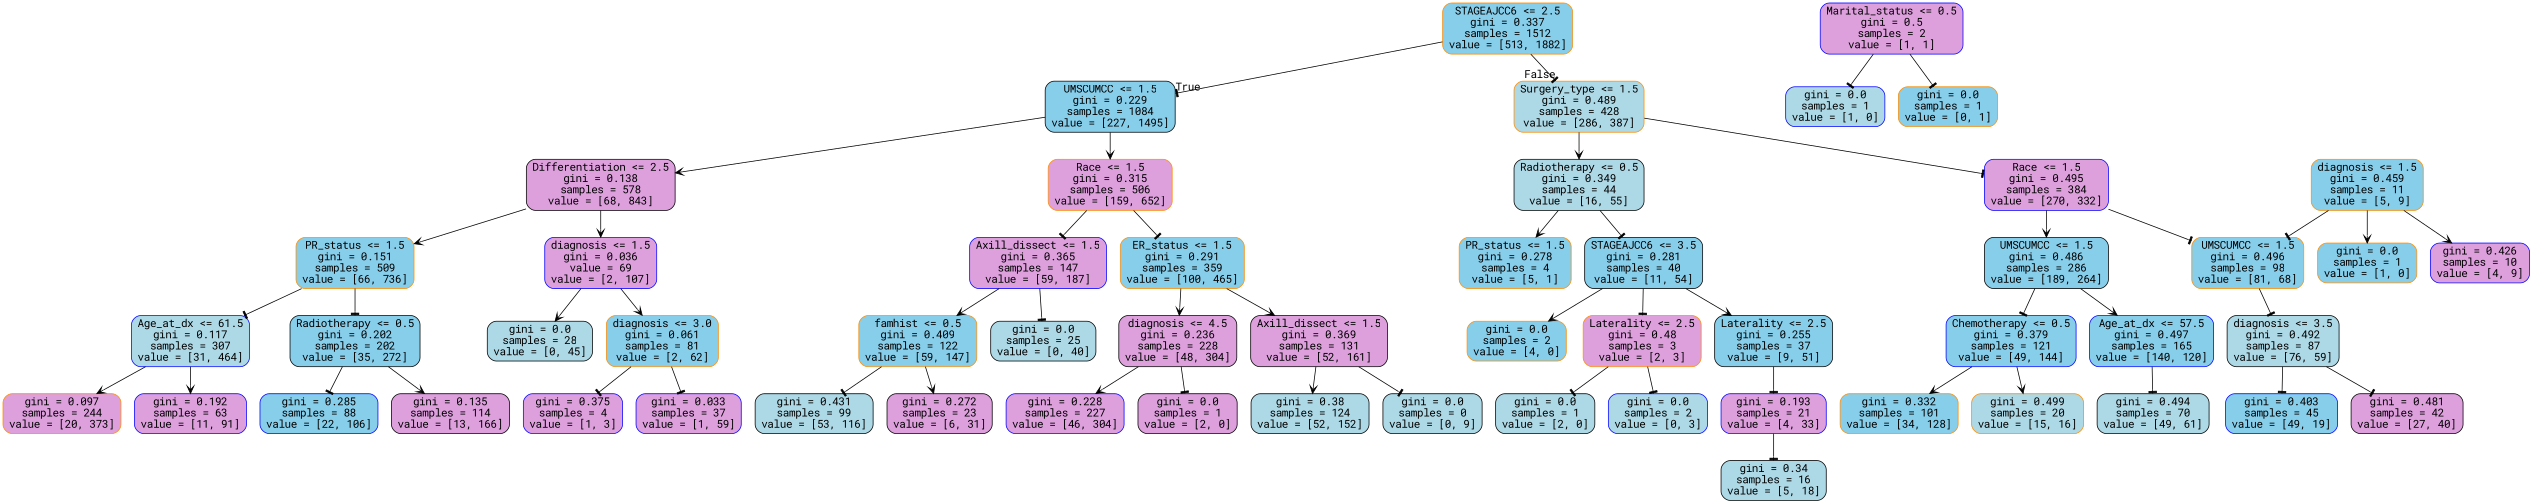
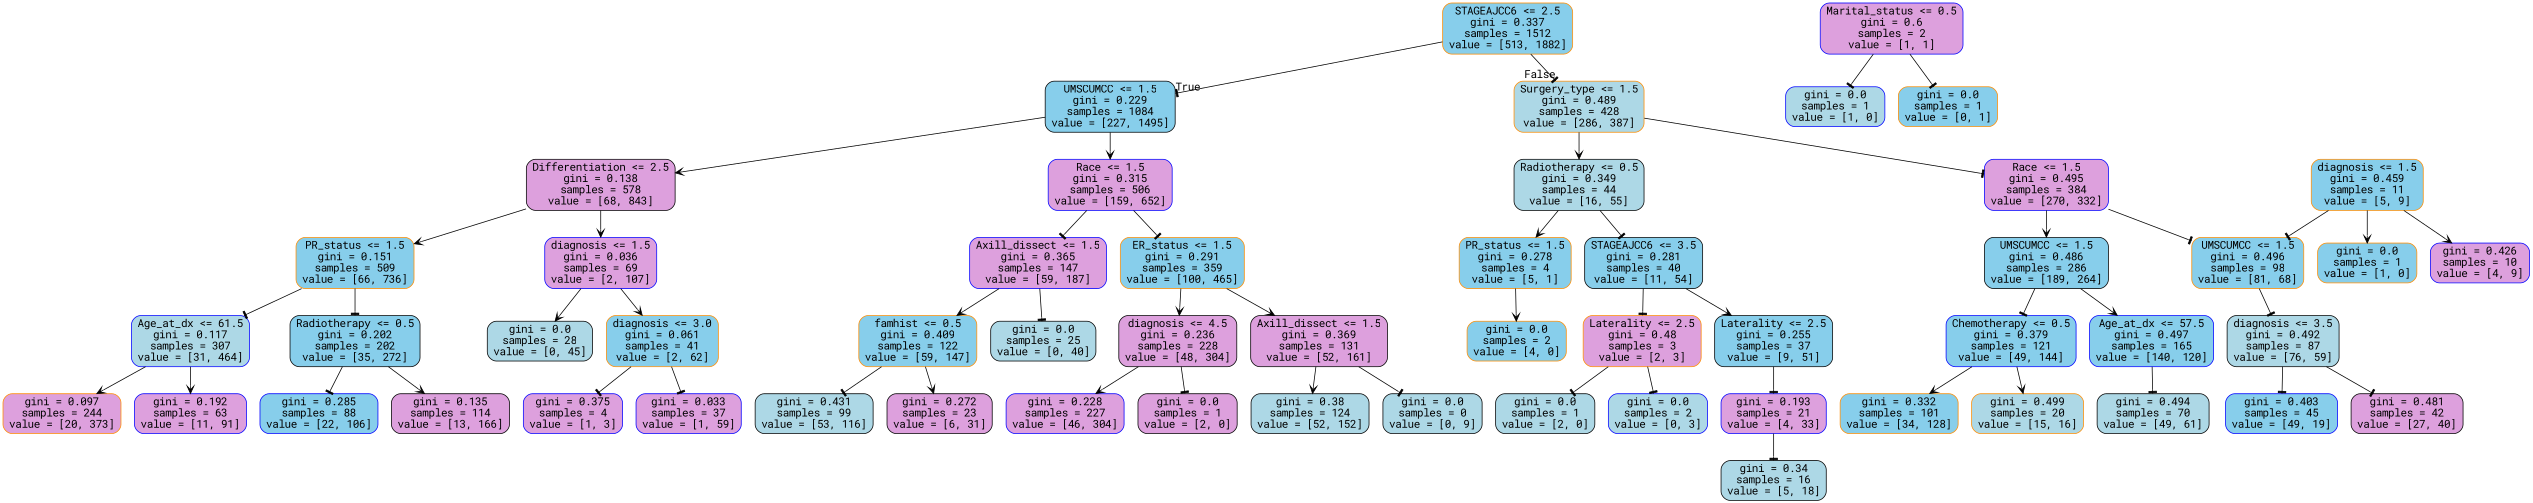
(1892, 29) -> (1892, 29)
(1110, 185) -> (1110, 185)
(601, 263) -> (601, 263)
(1579, 303) -> (1516, 301)
(662, 341) -> (662, 341)
